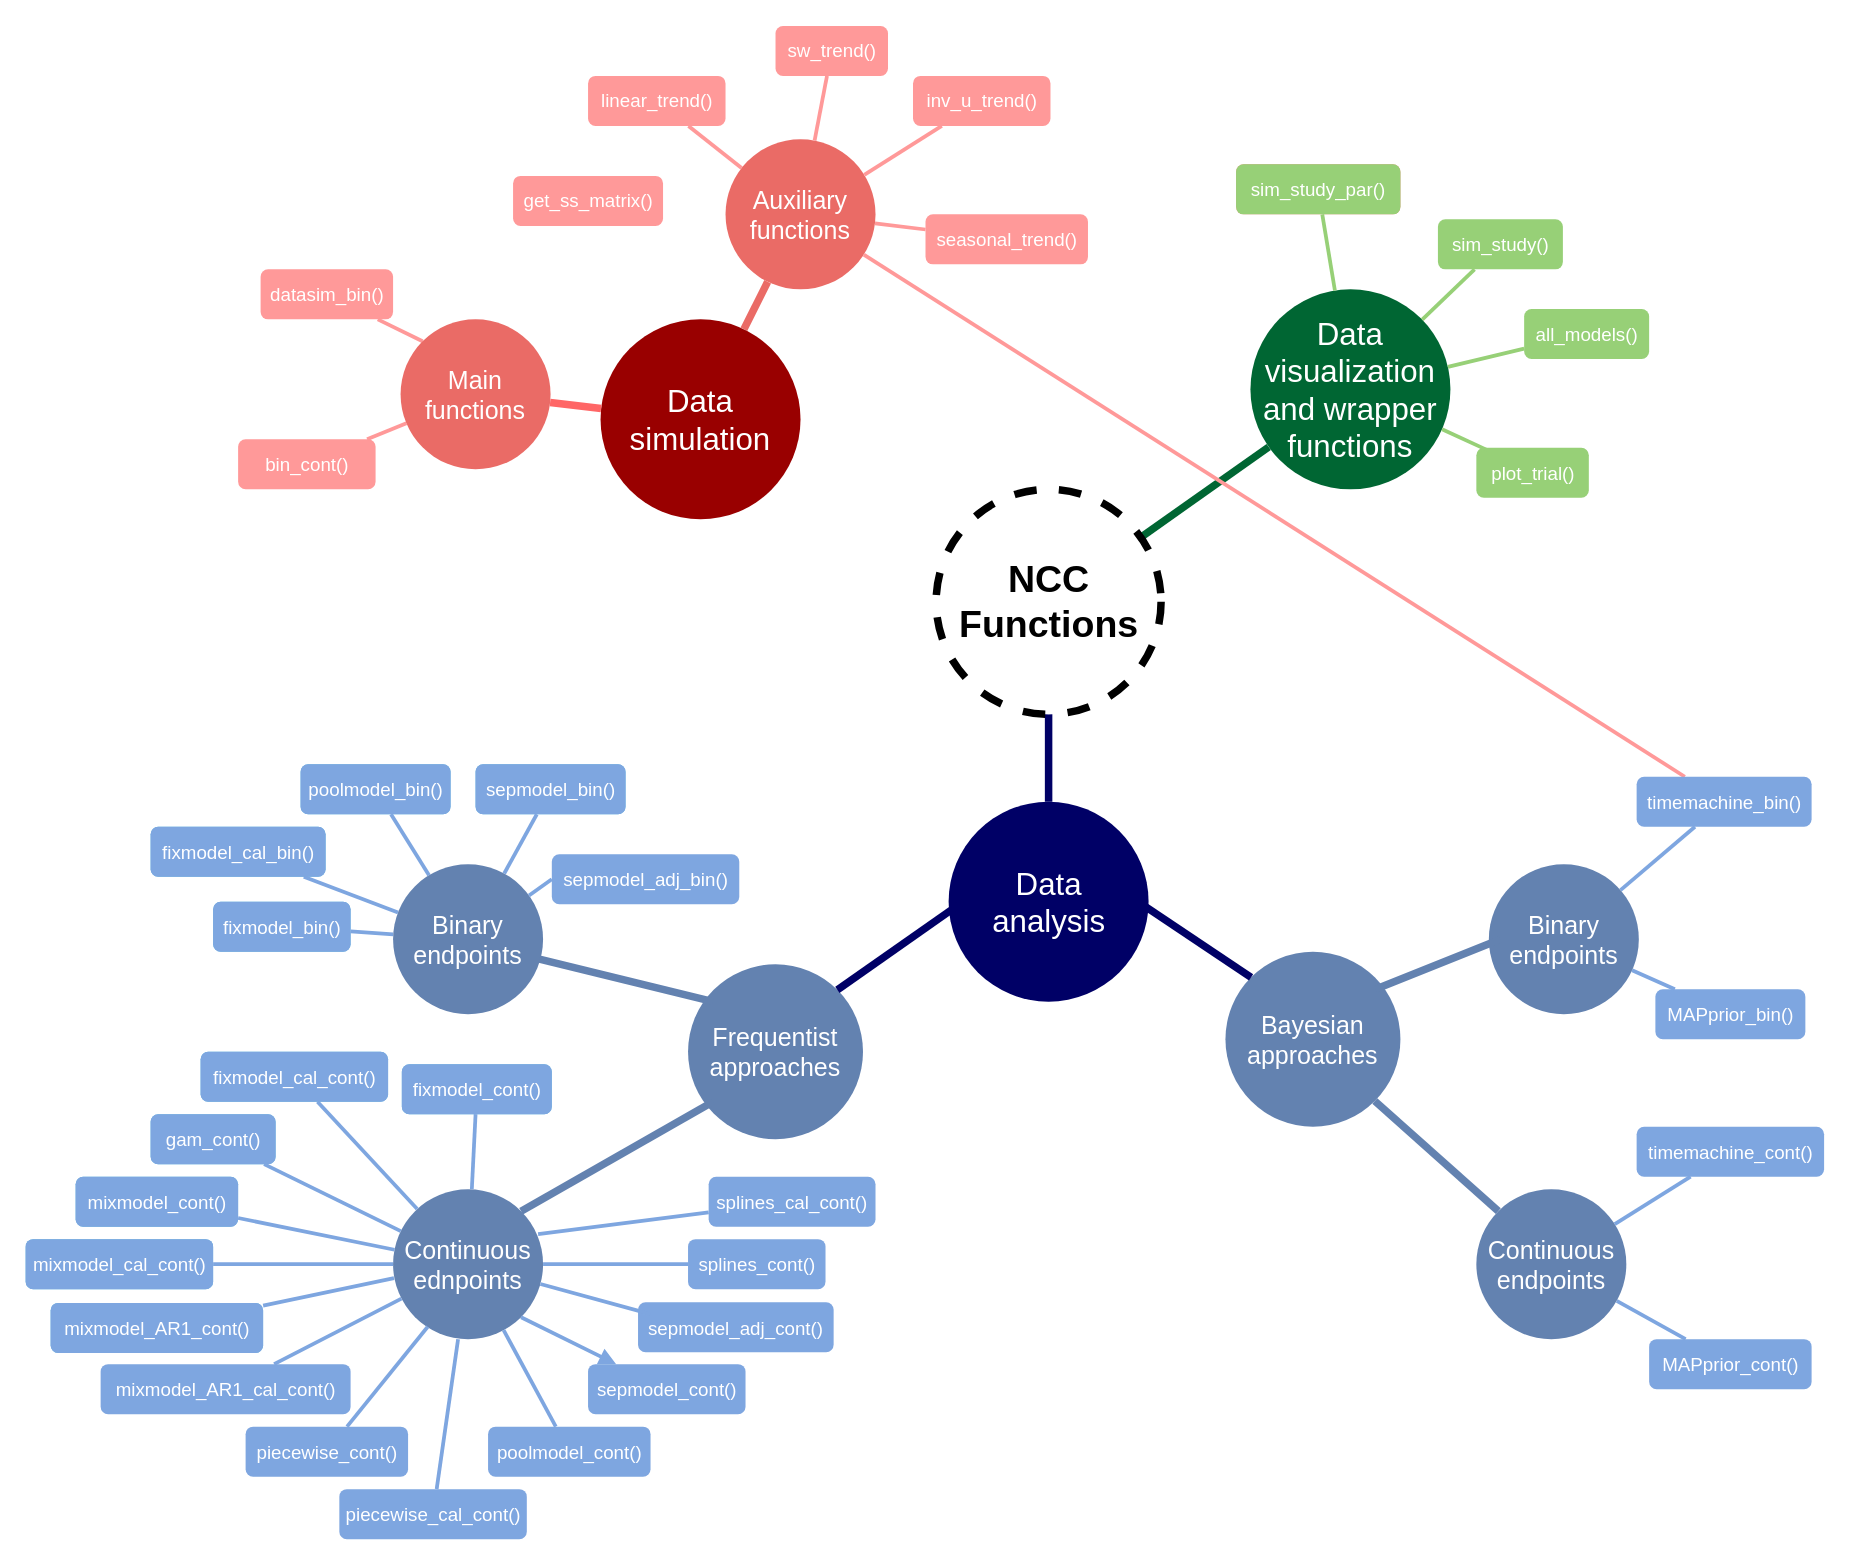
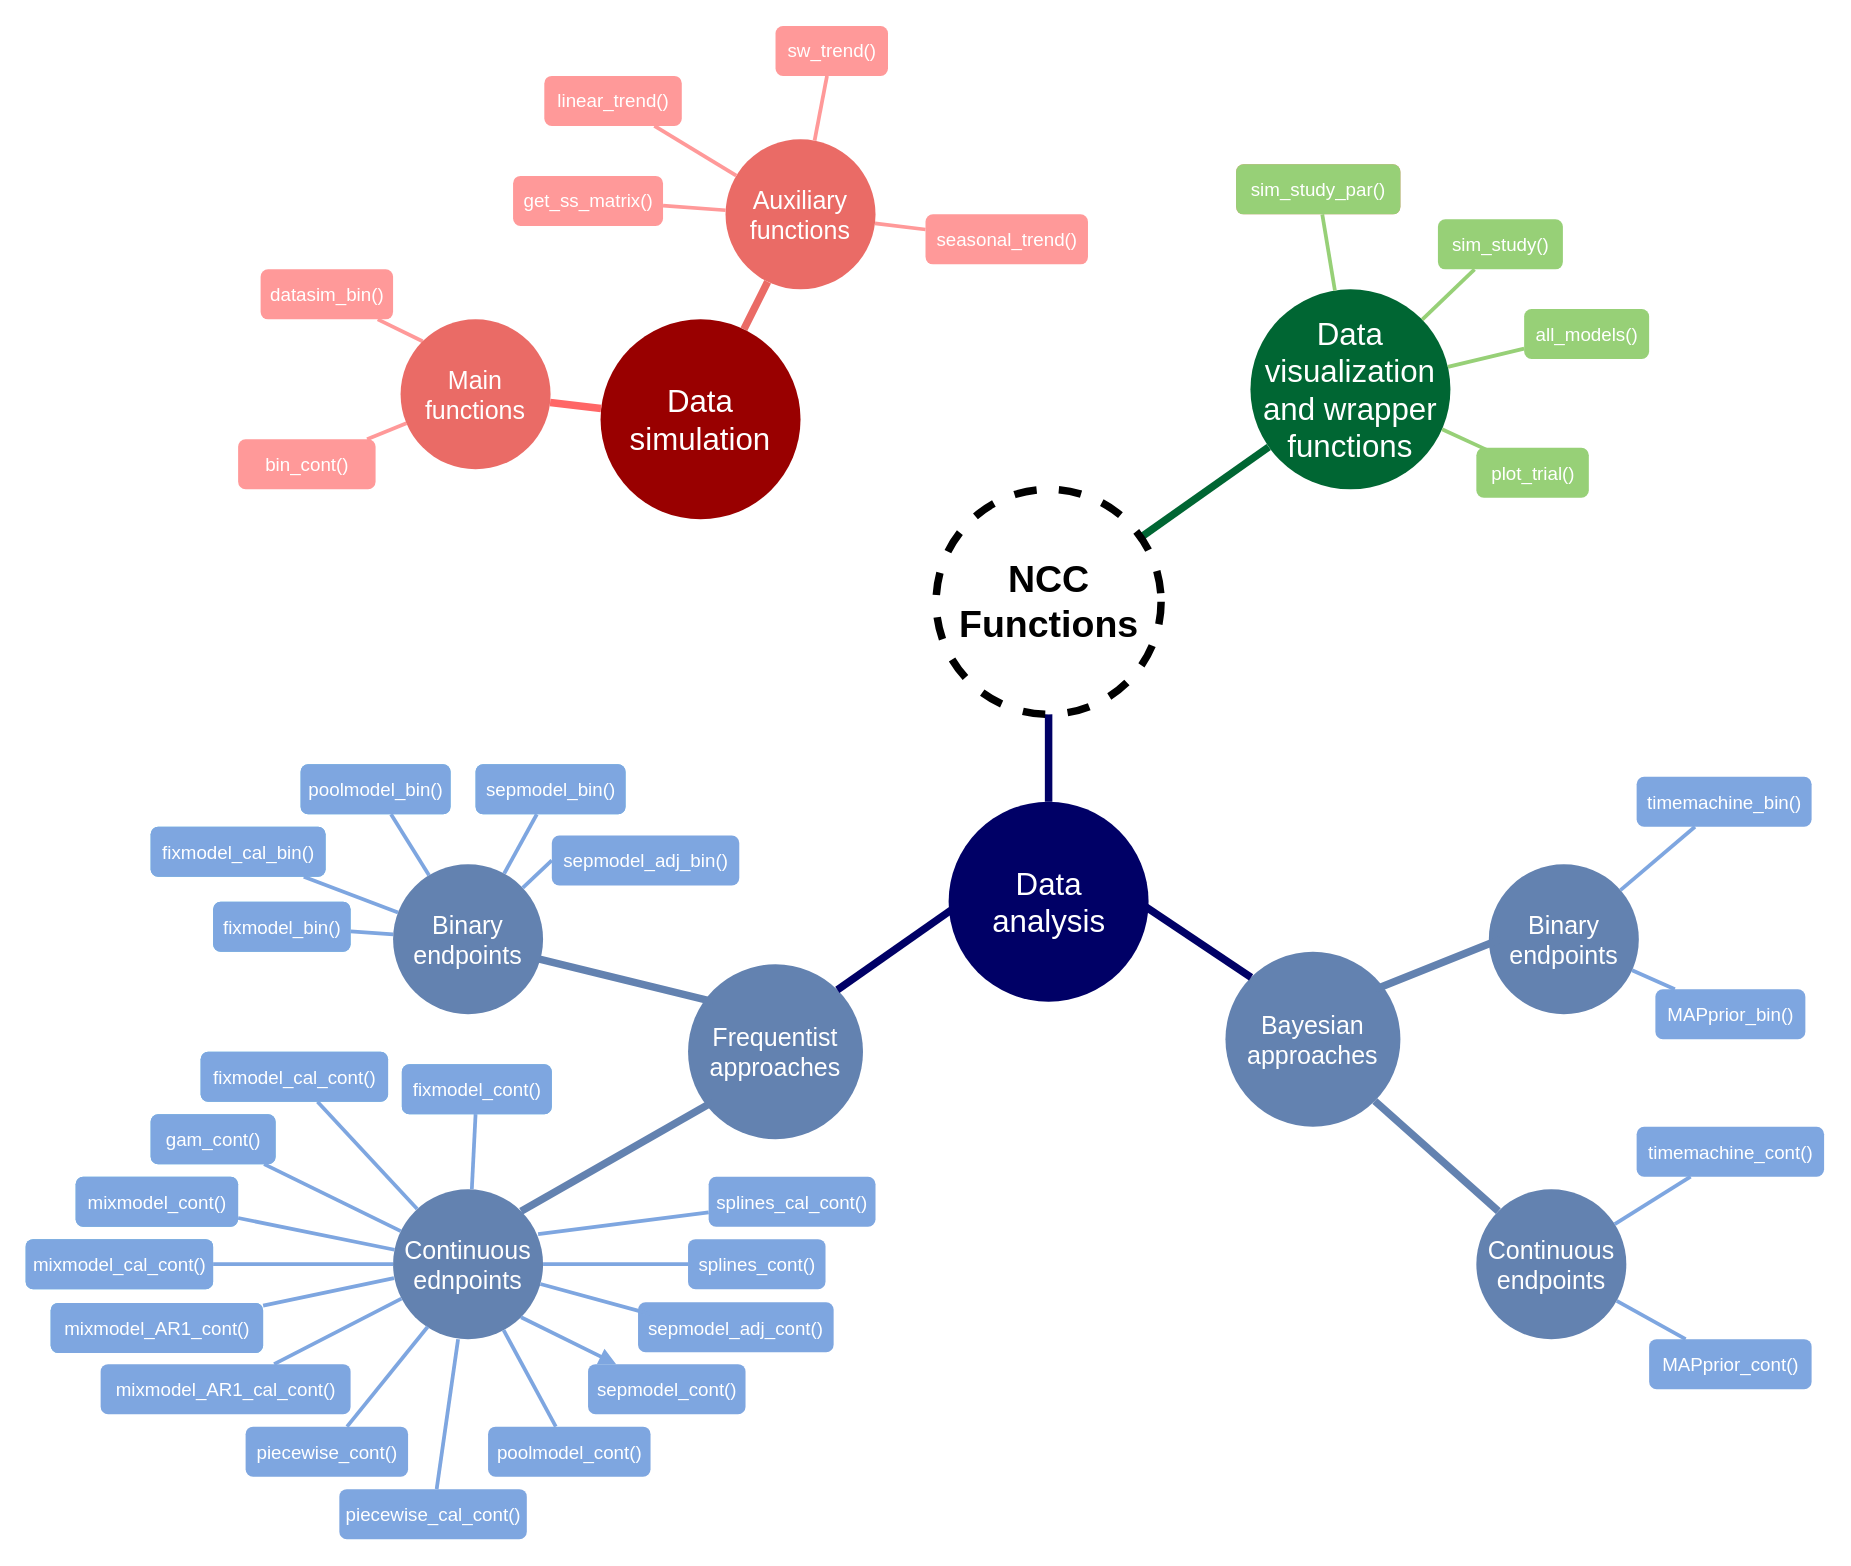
(657, 101) -> (613, 101)
(982, 101) -> none
(903, 151) -> none
(1218, 480) -> (694, 208)
(646, 879) -> (646, 861)
